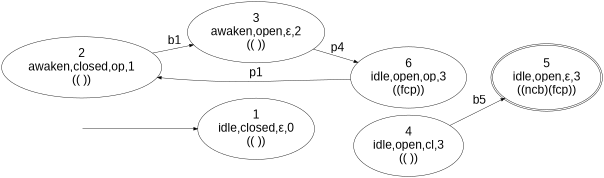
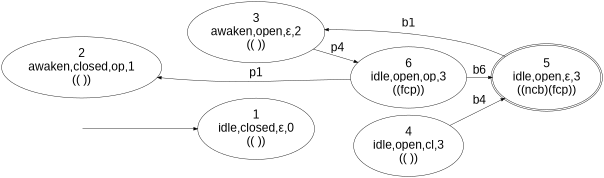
(171, 49) -> (418, 35)
none -> (477, 77)
(480, 101) -> (480, 101)
